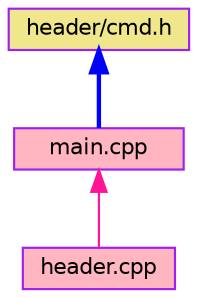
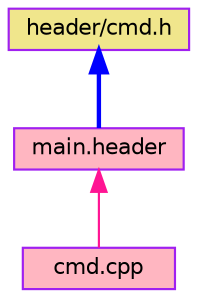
(99, 149) -> (99, 149)
(99, 268) -> (99, 268)
